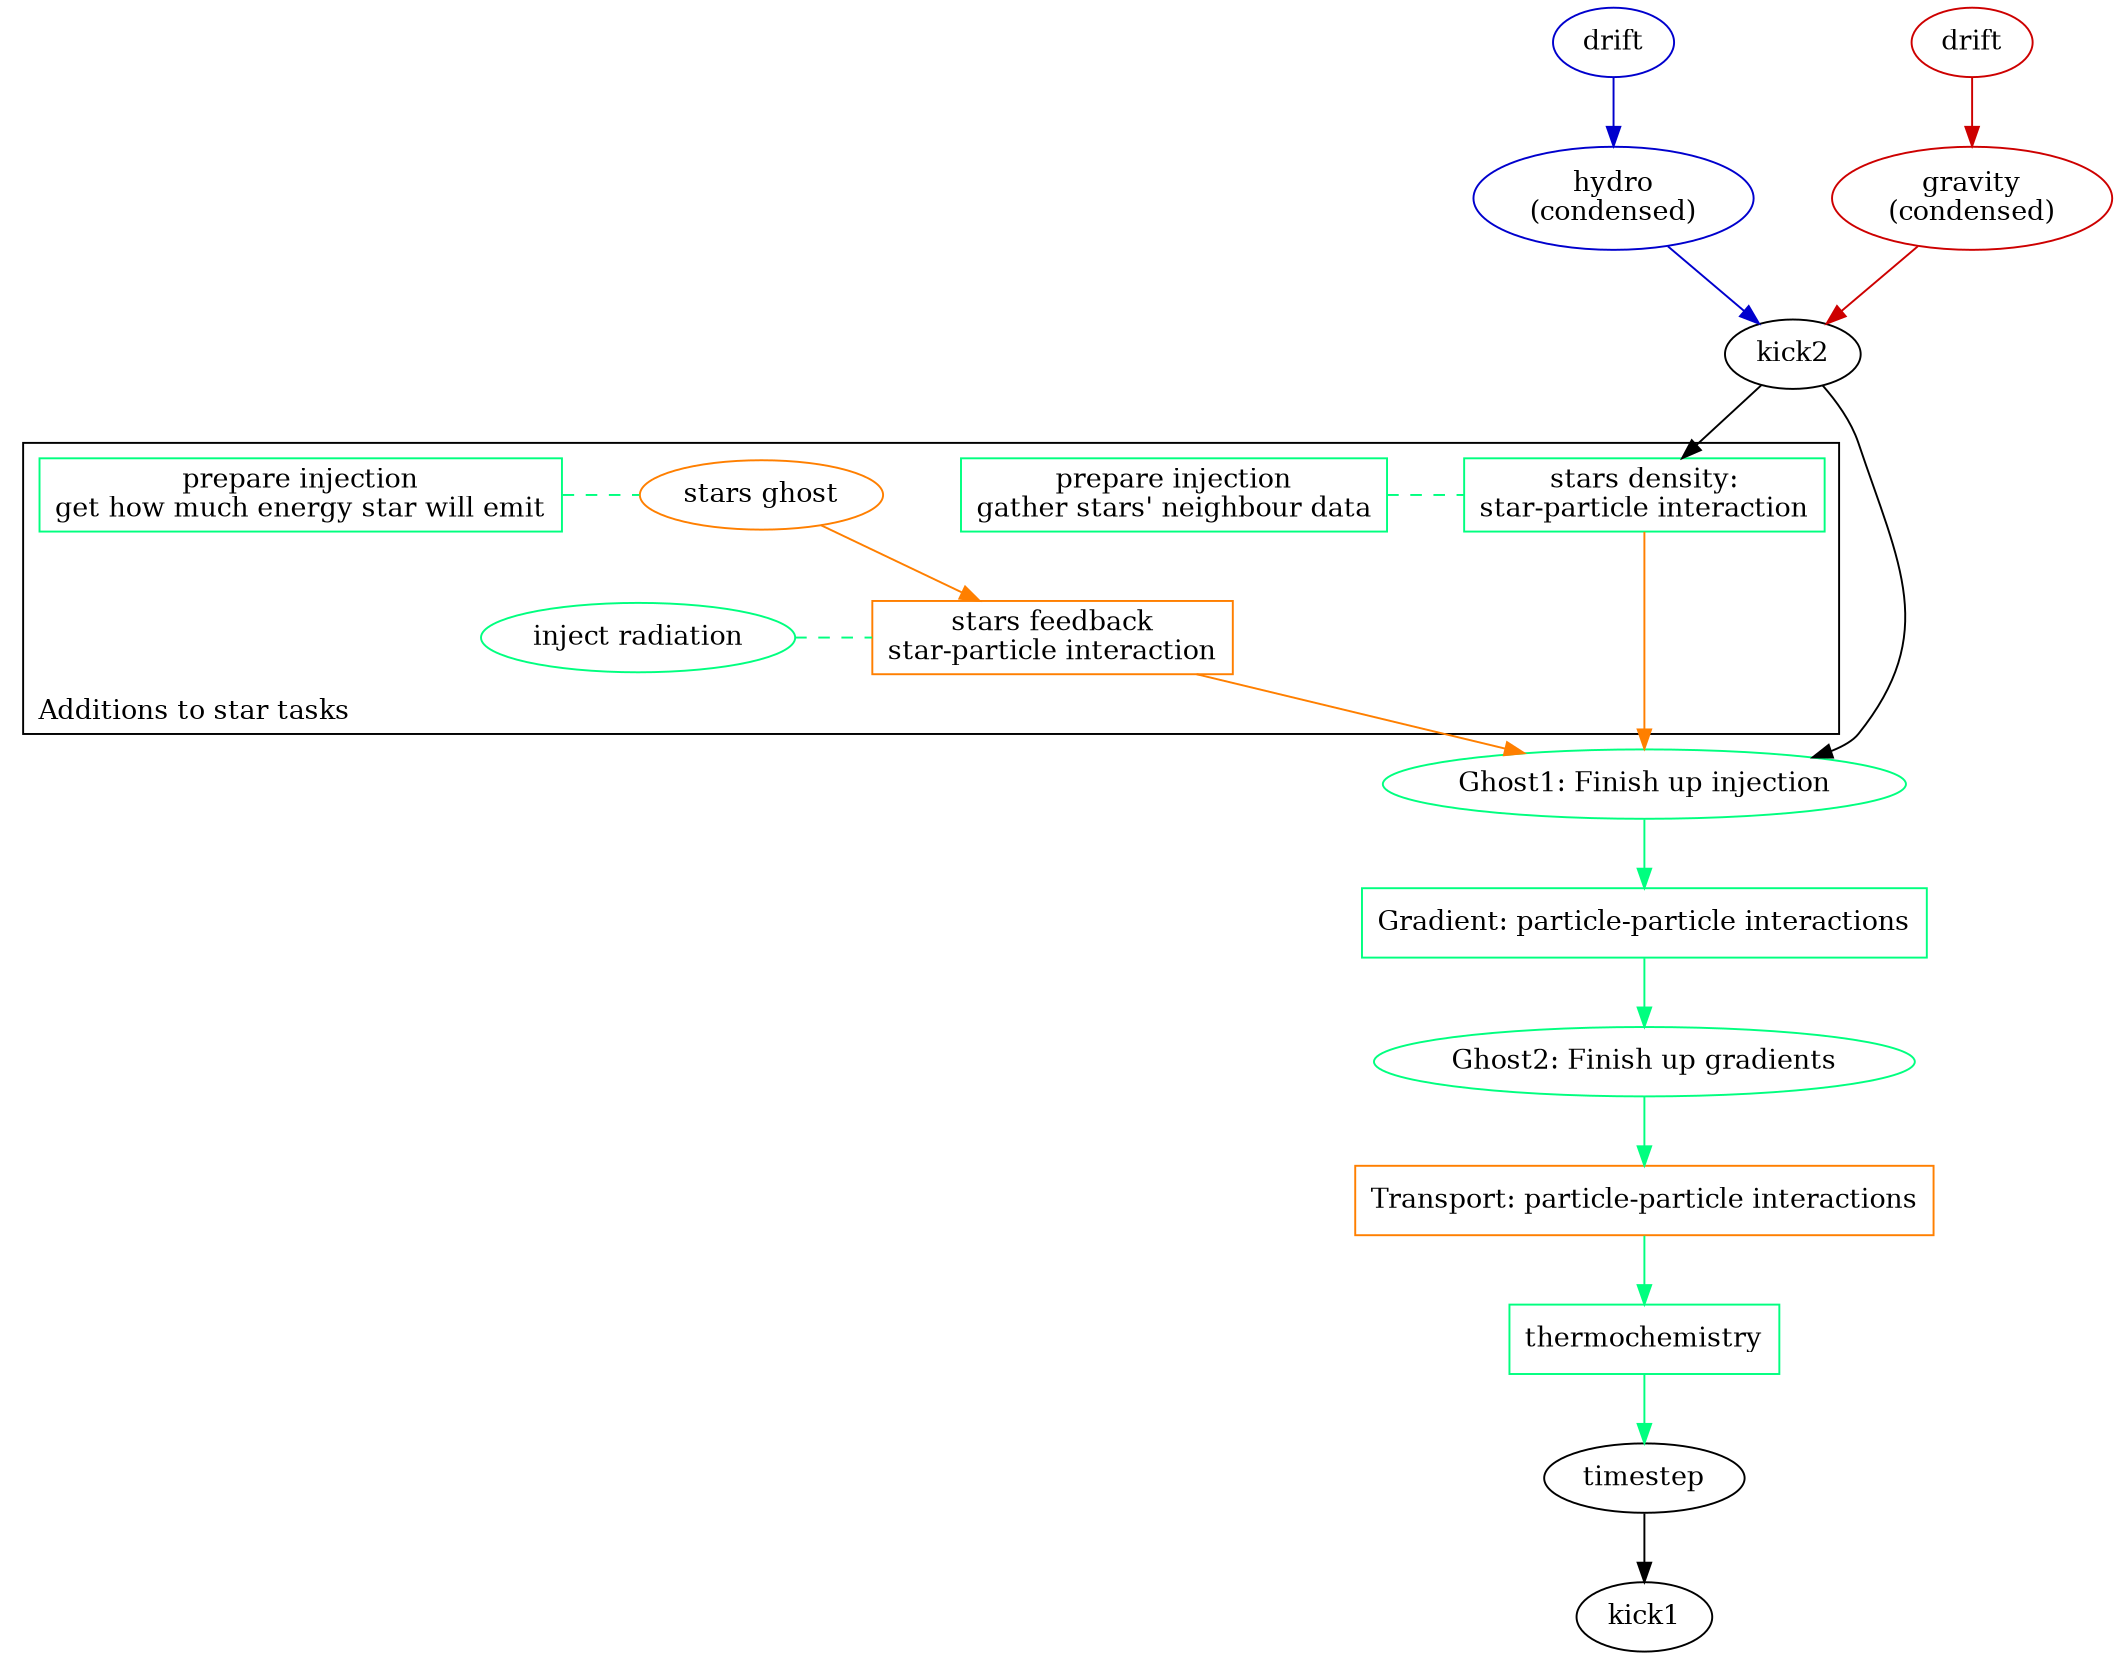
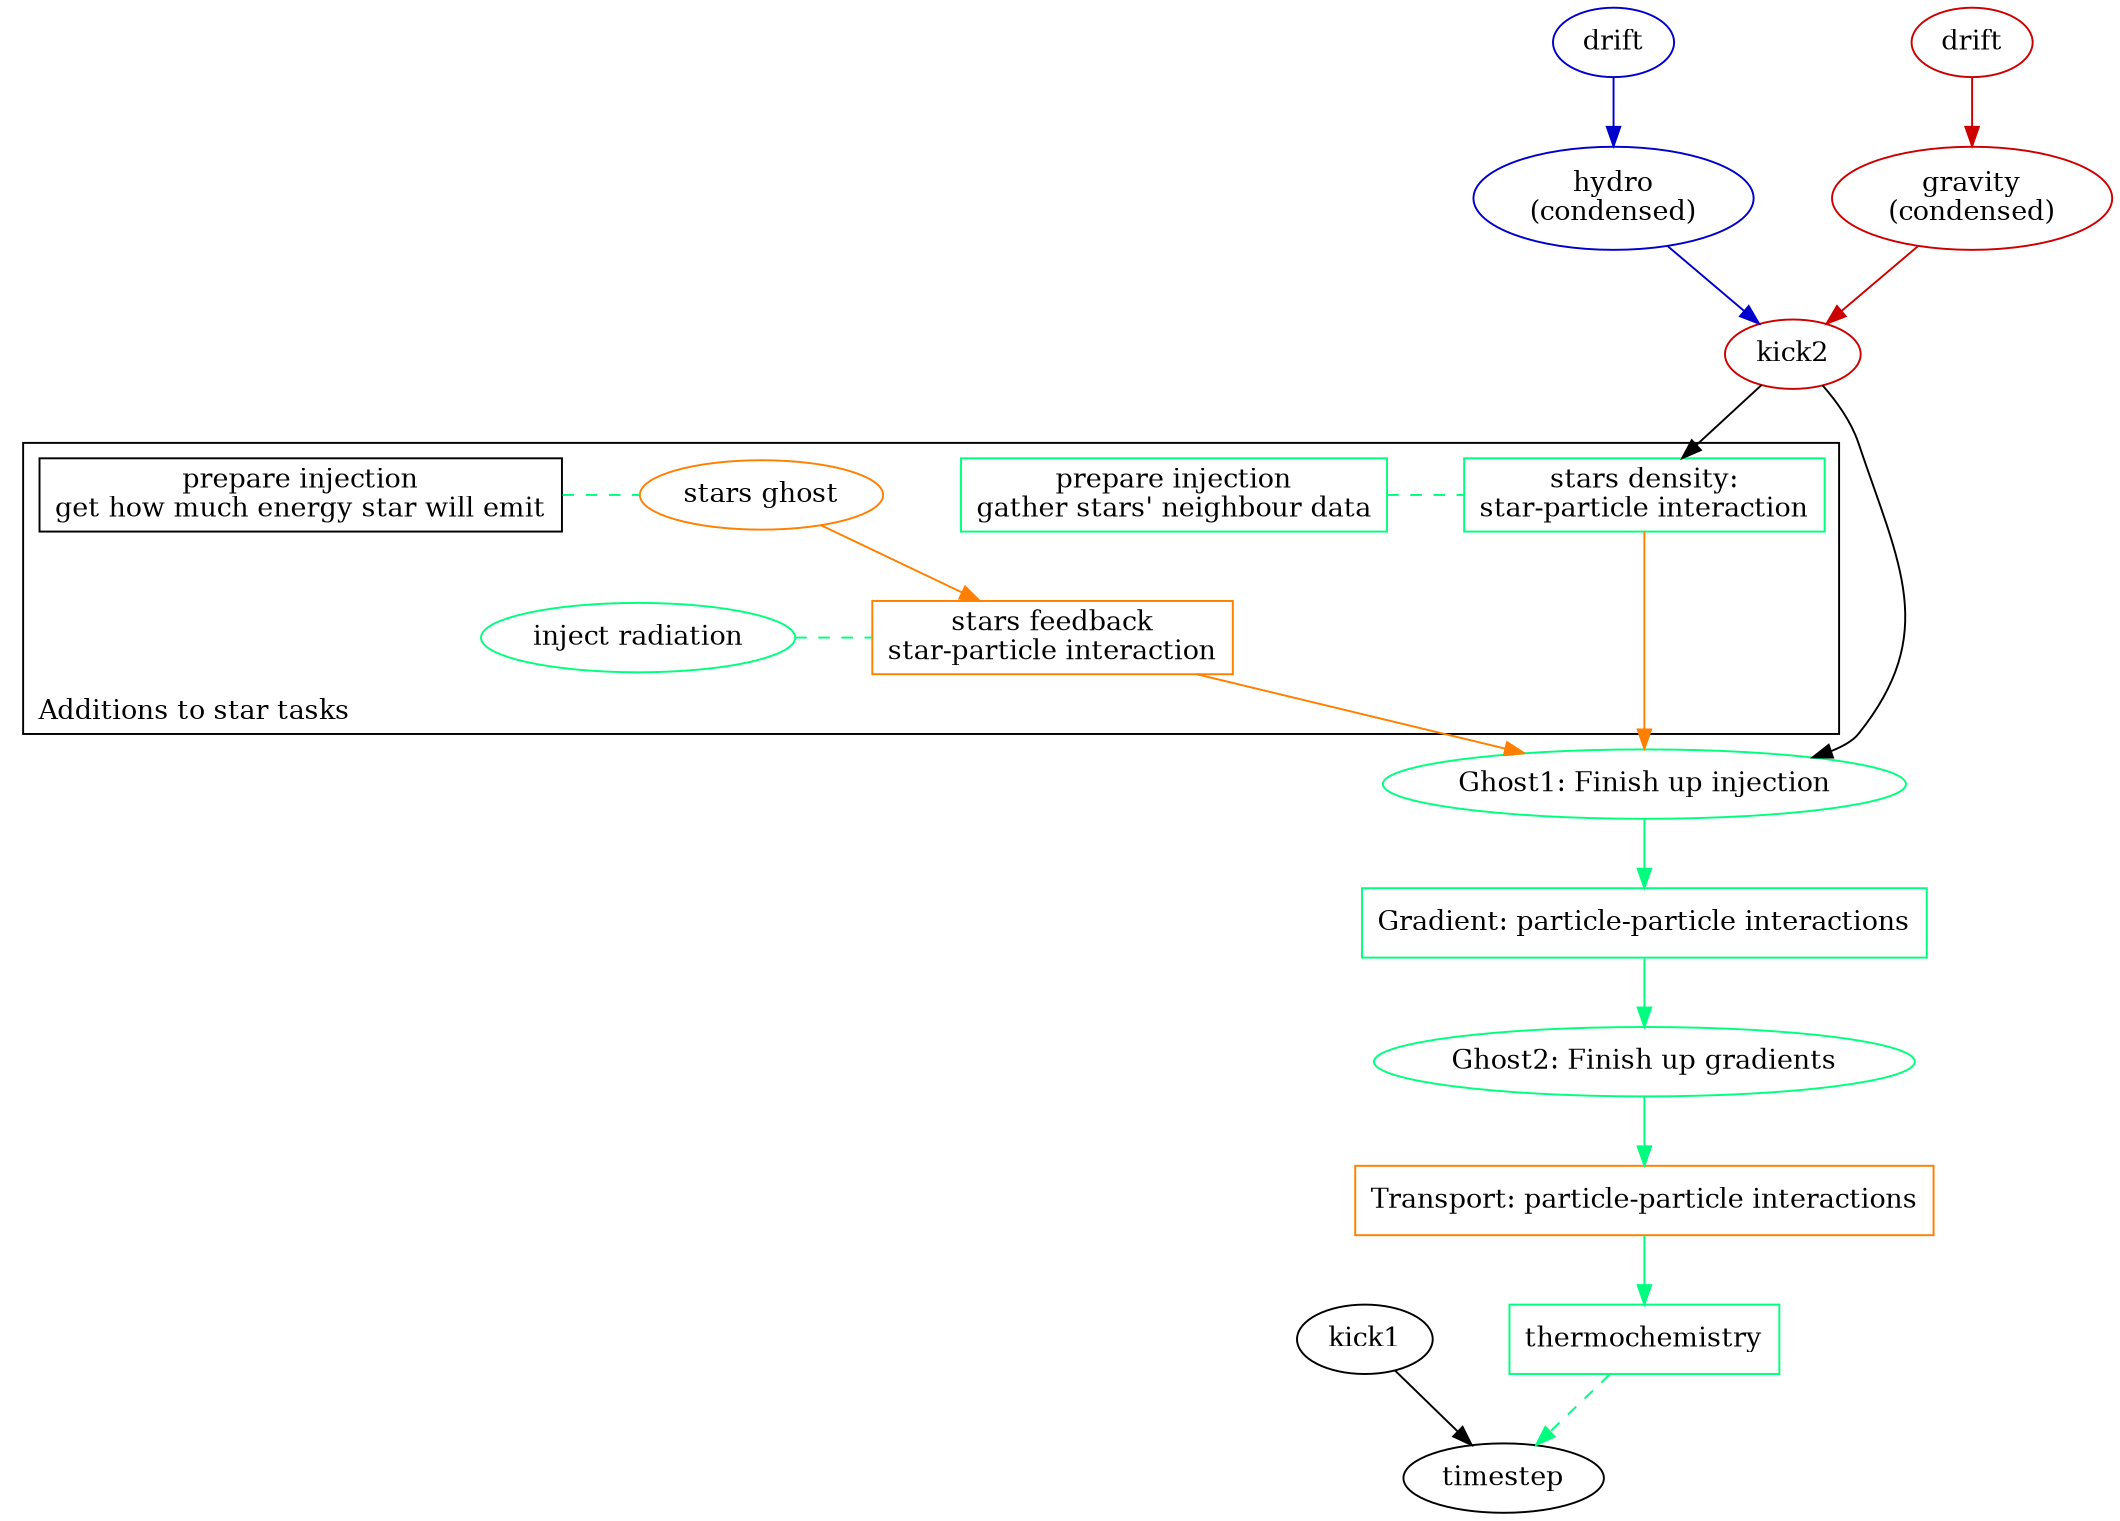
(1793, 354) -> (1793, 354)
(301, 495) -> (301, 495)
(1644, 1399) -> (1580, 1403)
(1644, 1538) -> (1426, 1401)
